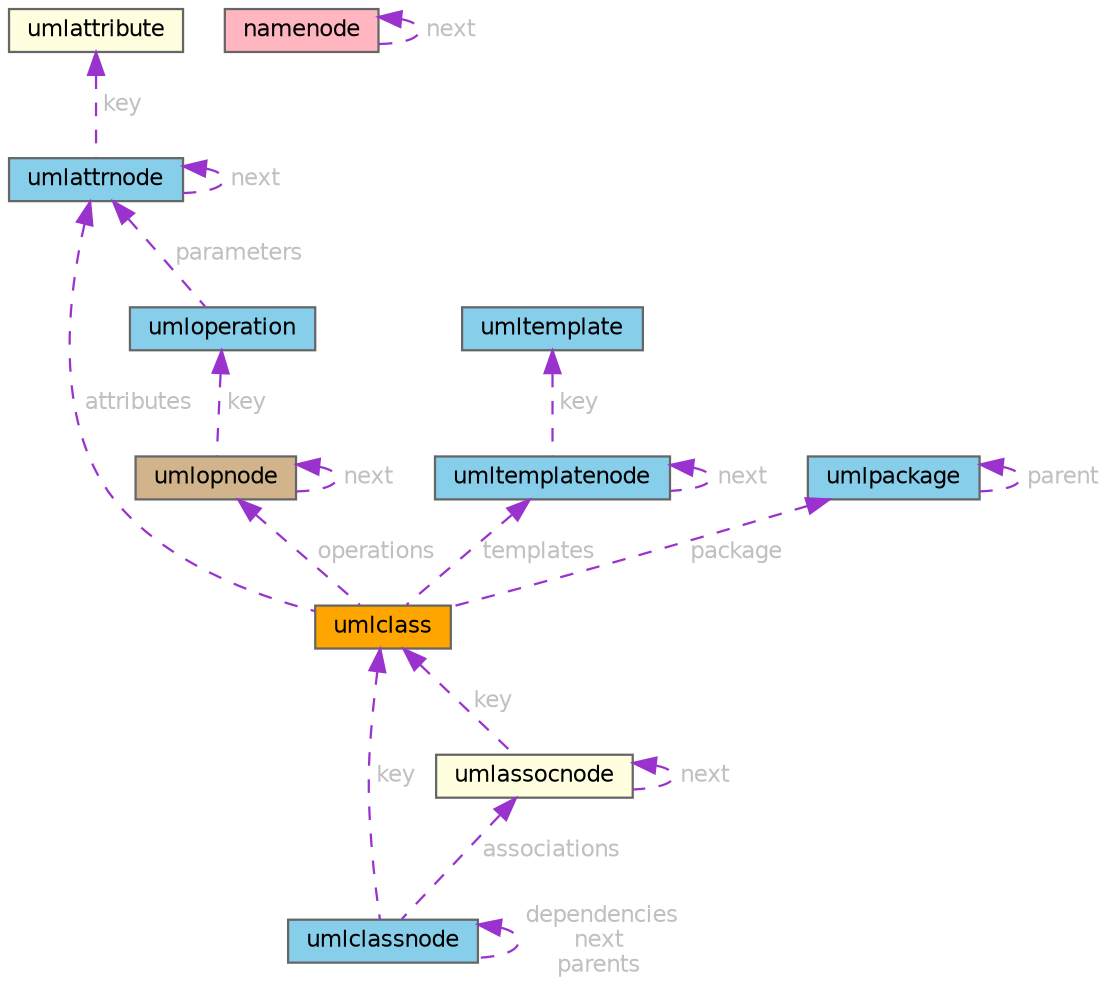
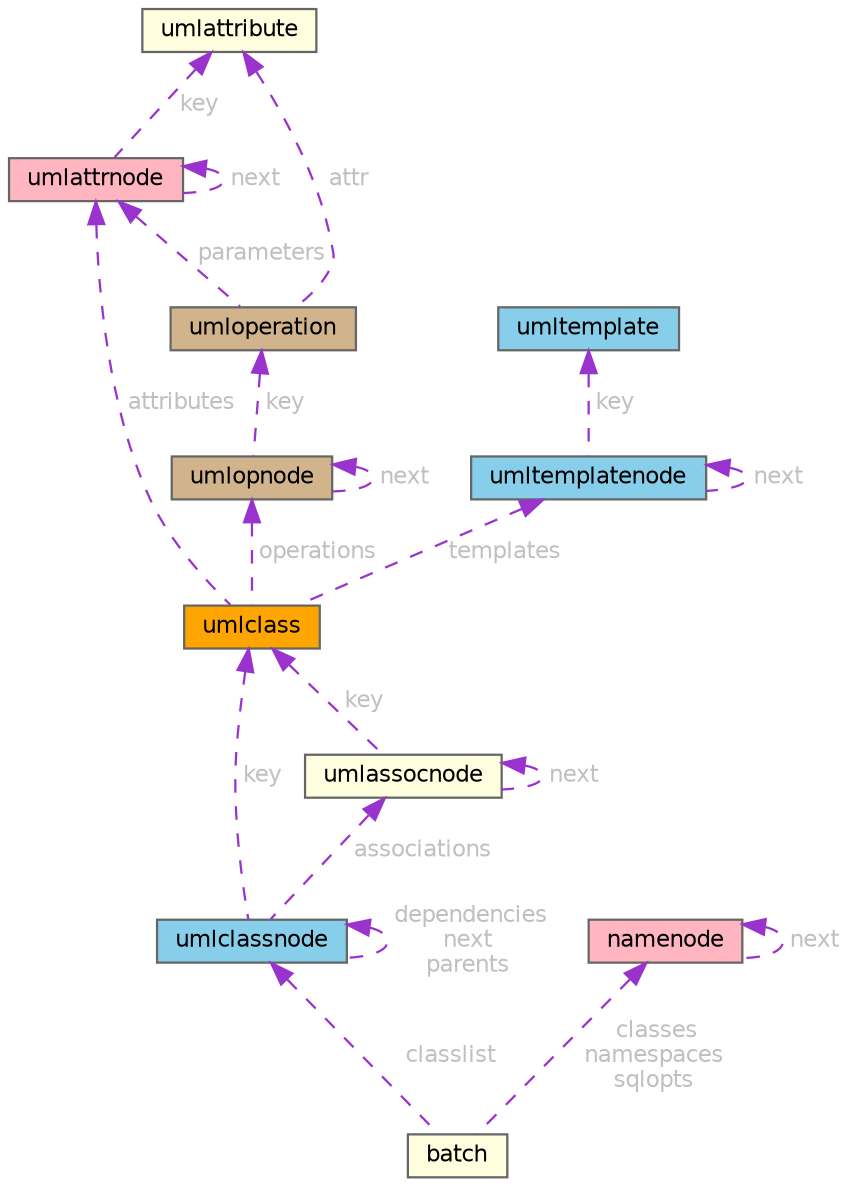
(96, 180) -> (96, 180)
none -> (317, 191)
(223, 329) -> (263, 329)
(894, 478) -> none
none -> (458, 1156)
